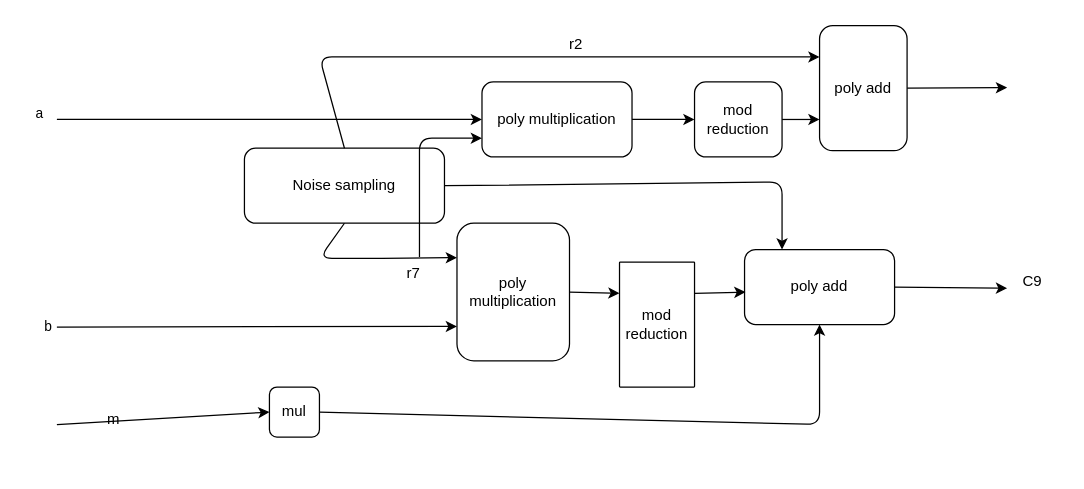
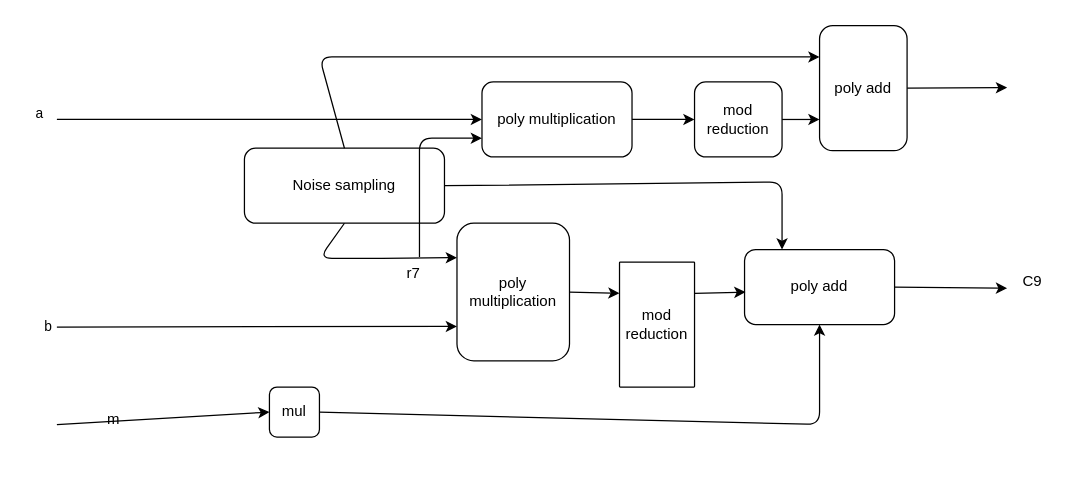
(576, 44) -> none
